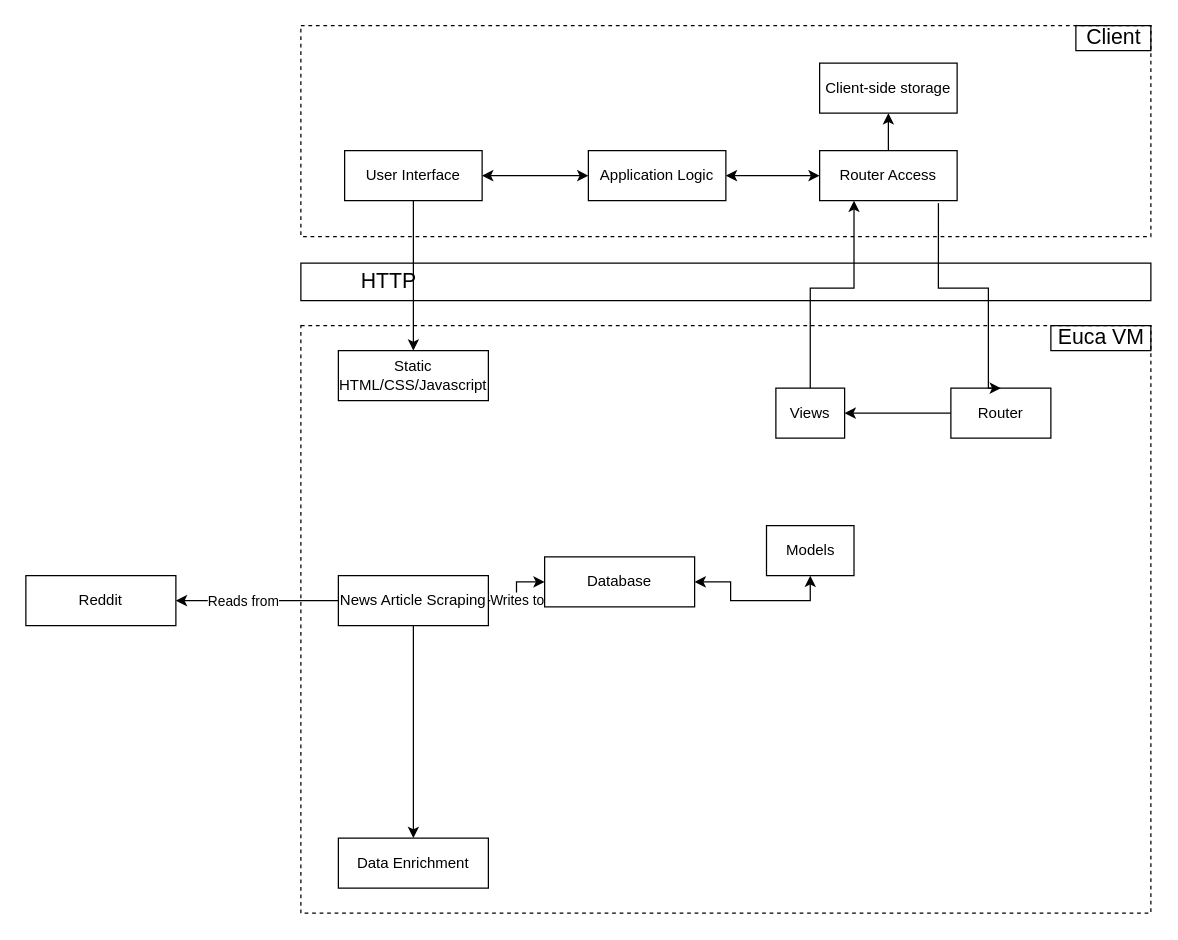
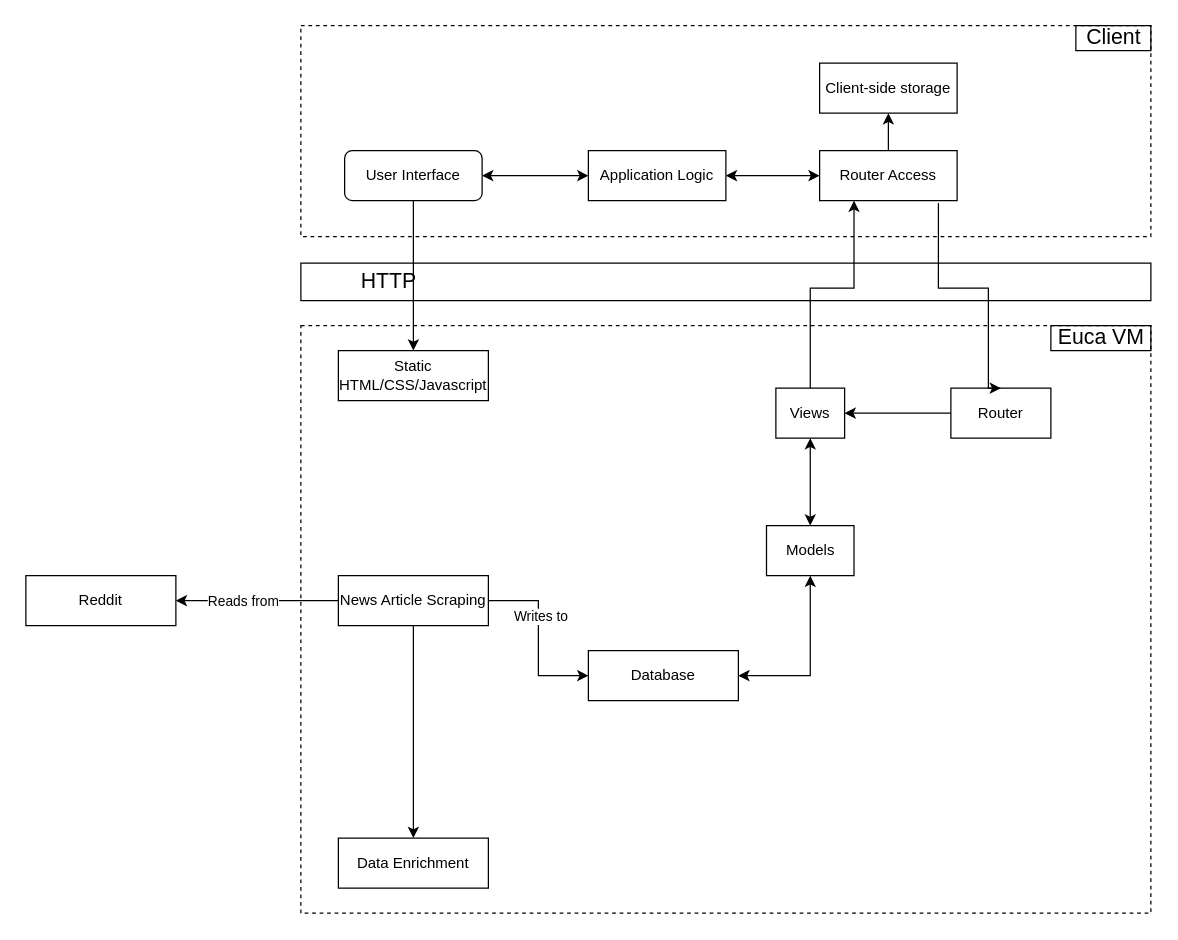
(413, 176) -> (413, 176)
none -> (810, 481)
(619, 582) -> (663, 676)
